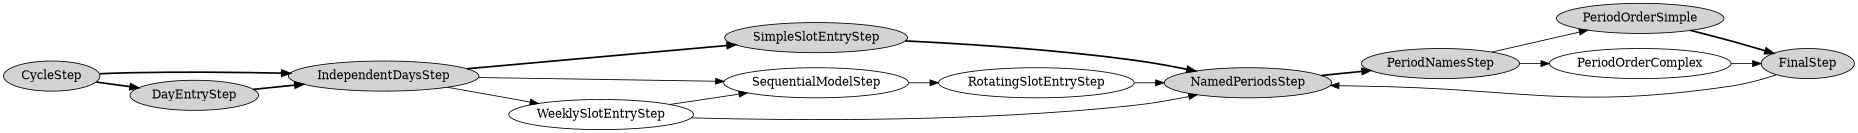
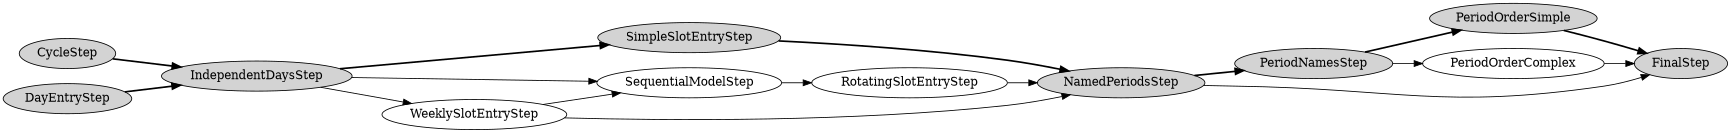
(1535, 42) -> (1409, 42)
(113, 84) -> none
(1558, 96) -> (1423, 96)
